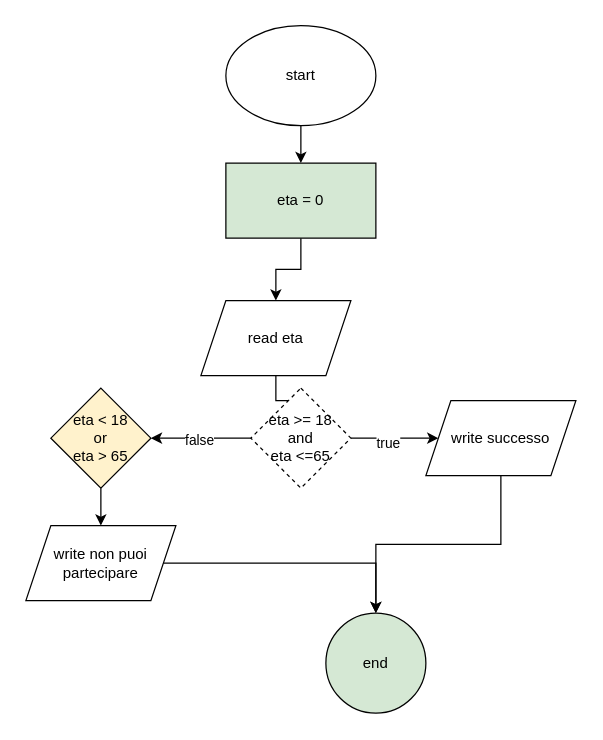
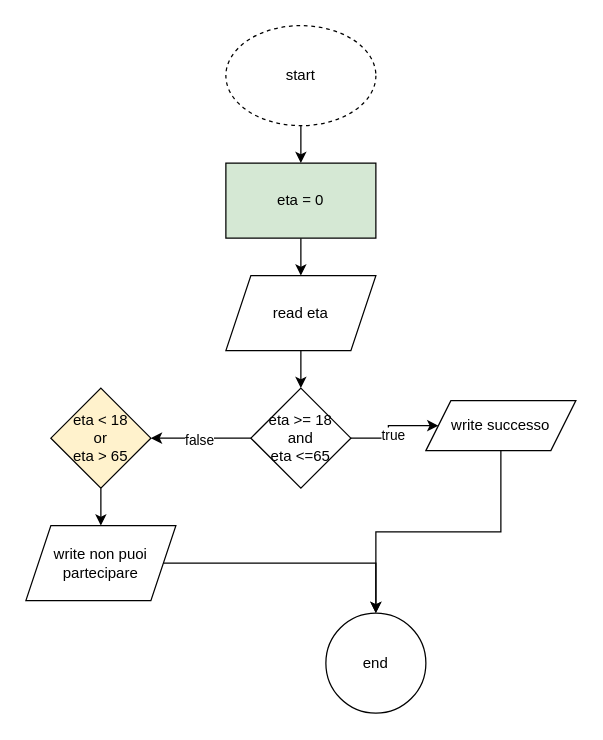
(301, 76) -> (301, 76)
(276, 338) -> (301, 313)
(301, 438) -> (301, 438)
(501, 438) -> (501, 426)
(376, 663) -> (376, 663)
